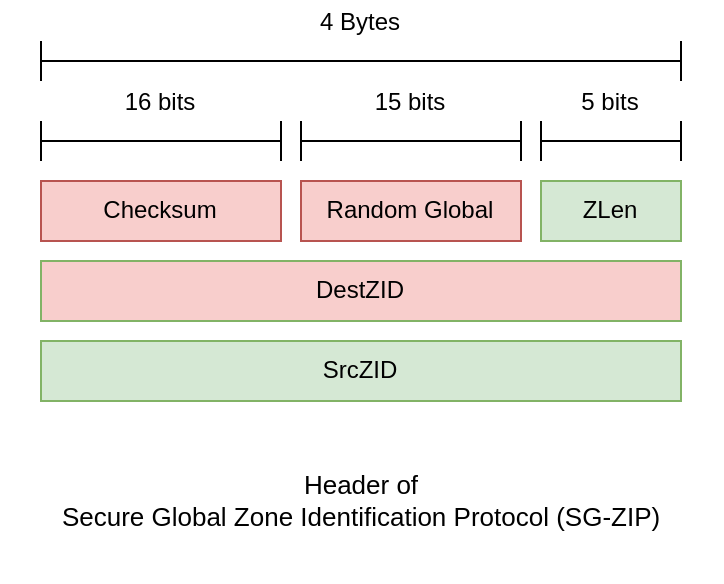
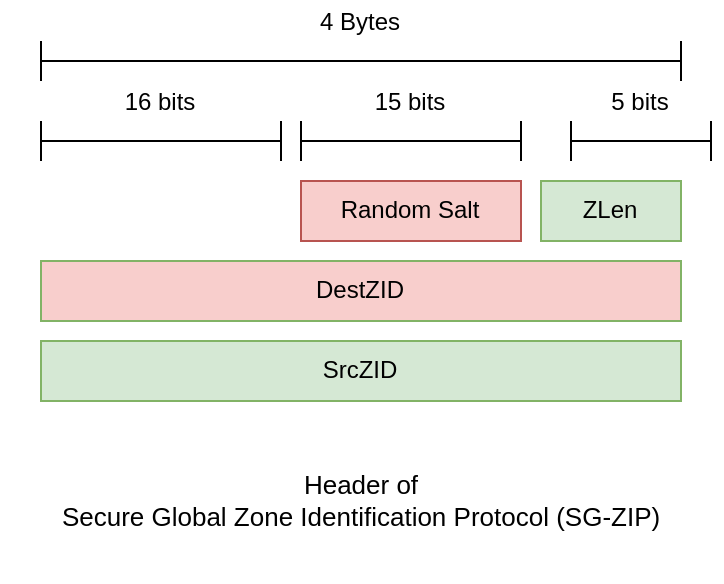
(611, 141) -> (641, 141)
(161, 211) -> none
(411, 211) -> (411, 211)
